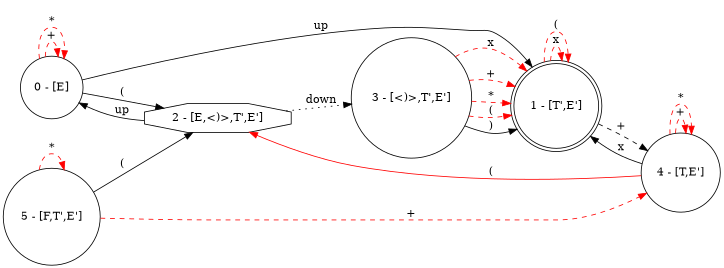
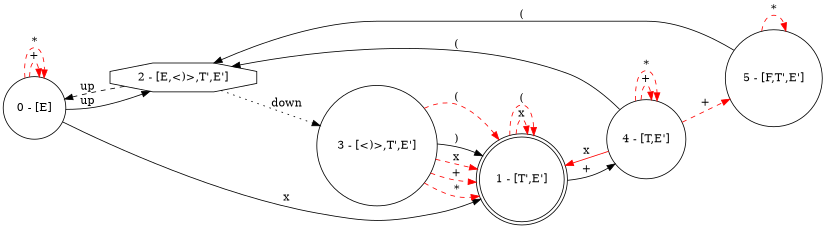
(321, 26) -> (287, 197)
(122, 93) -> (88, 101)
(115, 116) -> (98, 91)
(620, 134) -> (589, 176)
(618, 154) -> (591, 157)
(446, 176) -> (437, 49)
(372, 220) -> (702, 112)
